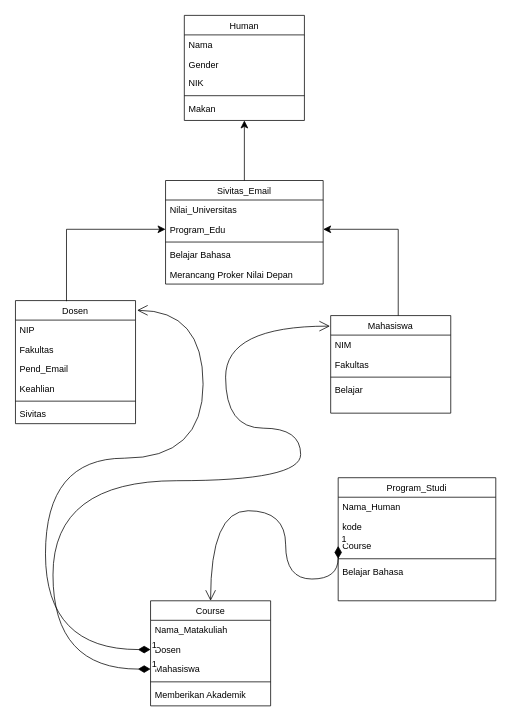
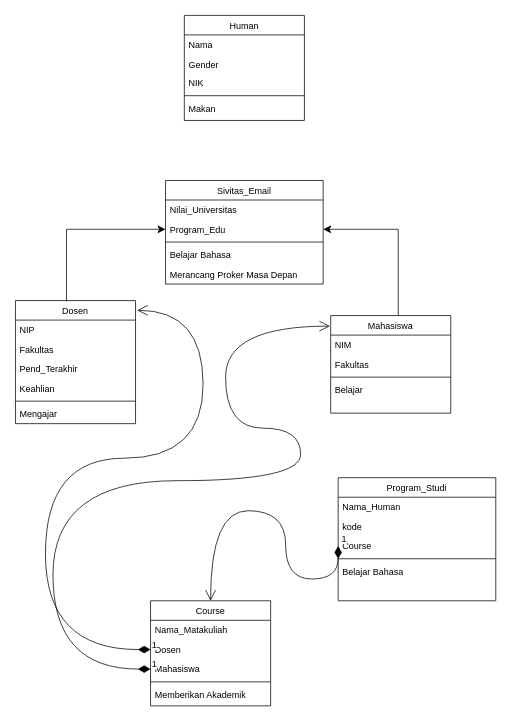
(244, 153) -> none
(233, 275) -> (234, 275)
(42, 369) -> (51, 369)
(35, 414) -> (40, 414)
